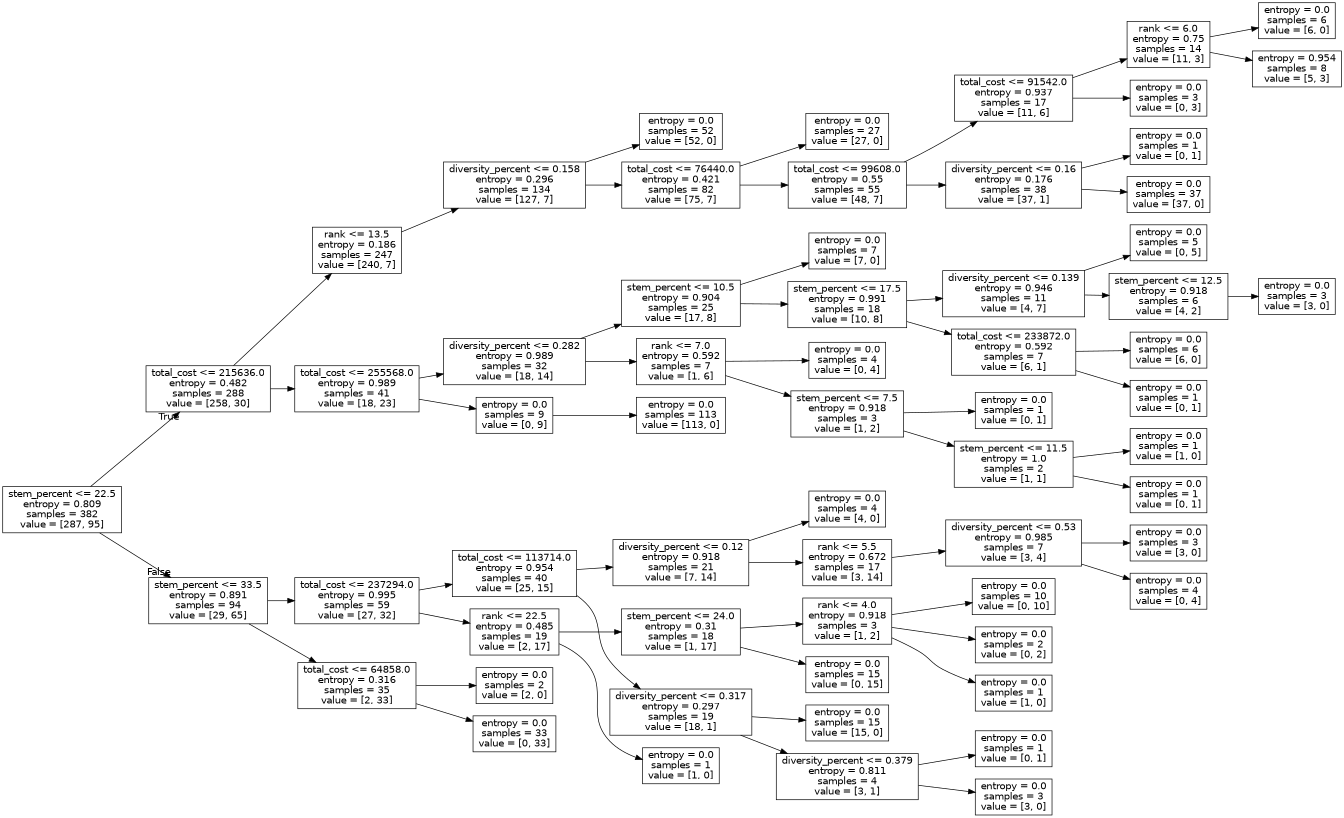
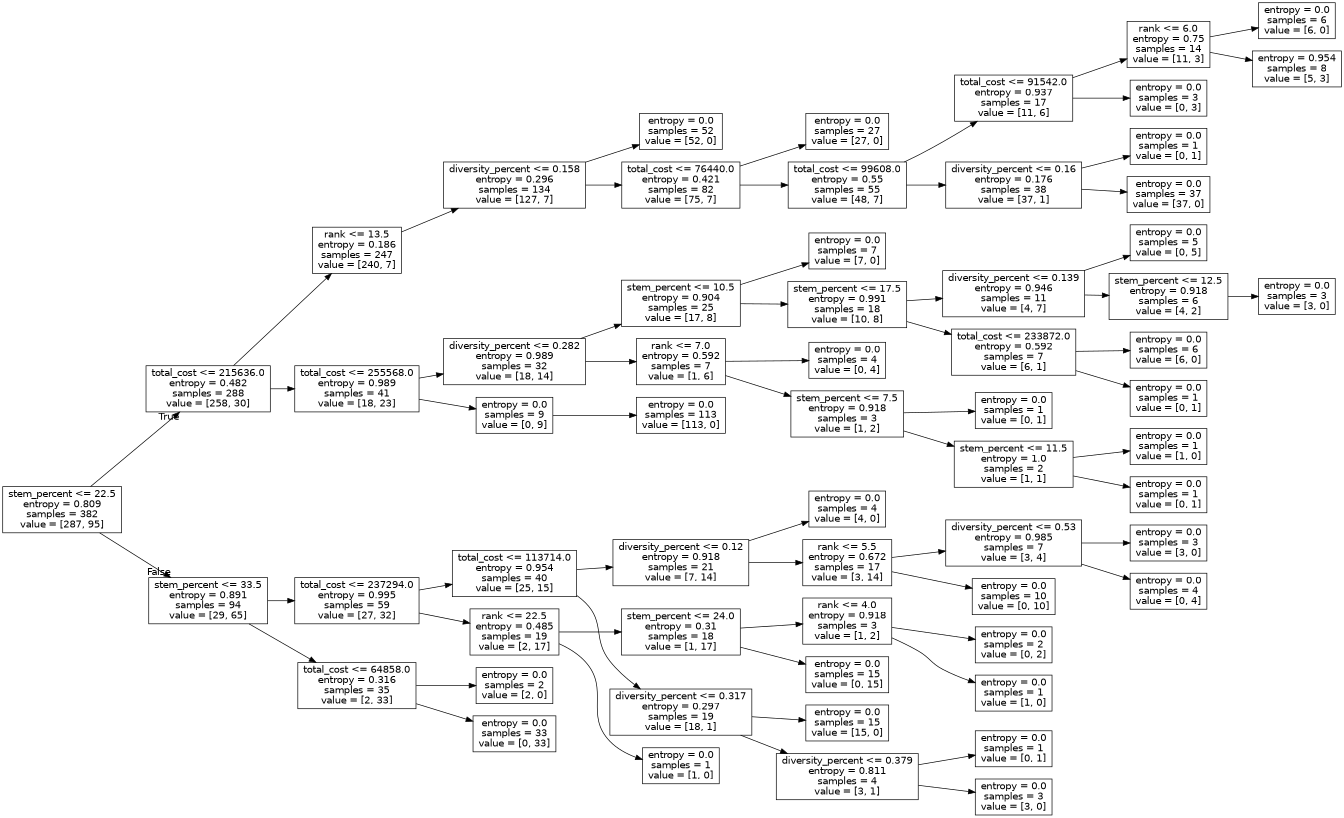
(929, 609) -> (929, 579)
